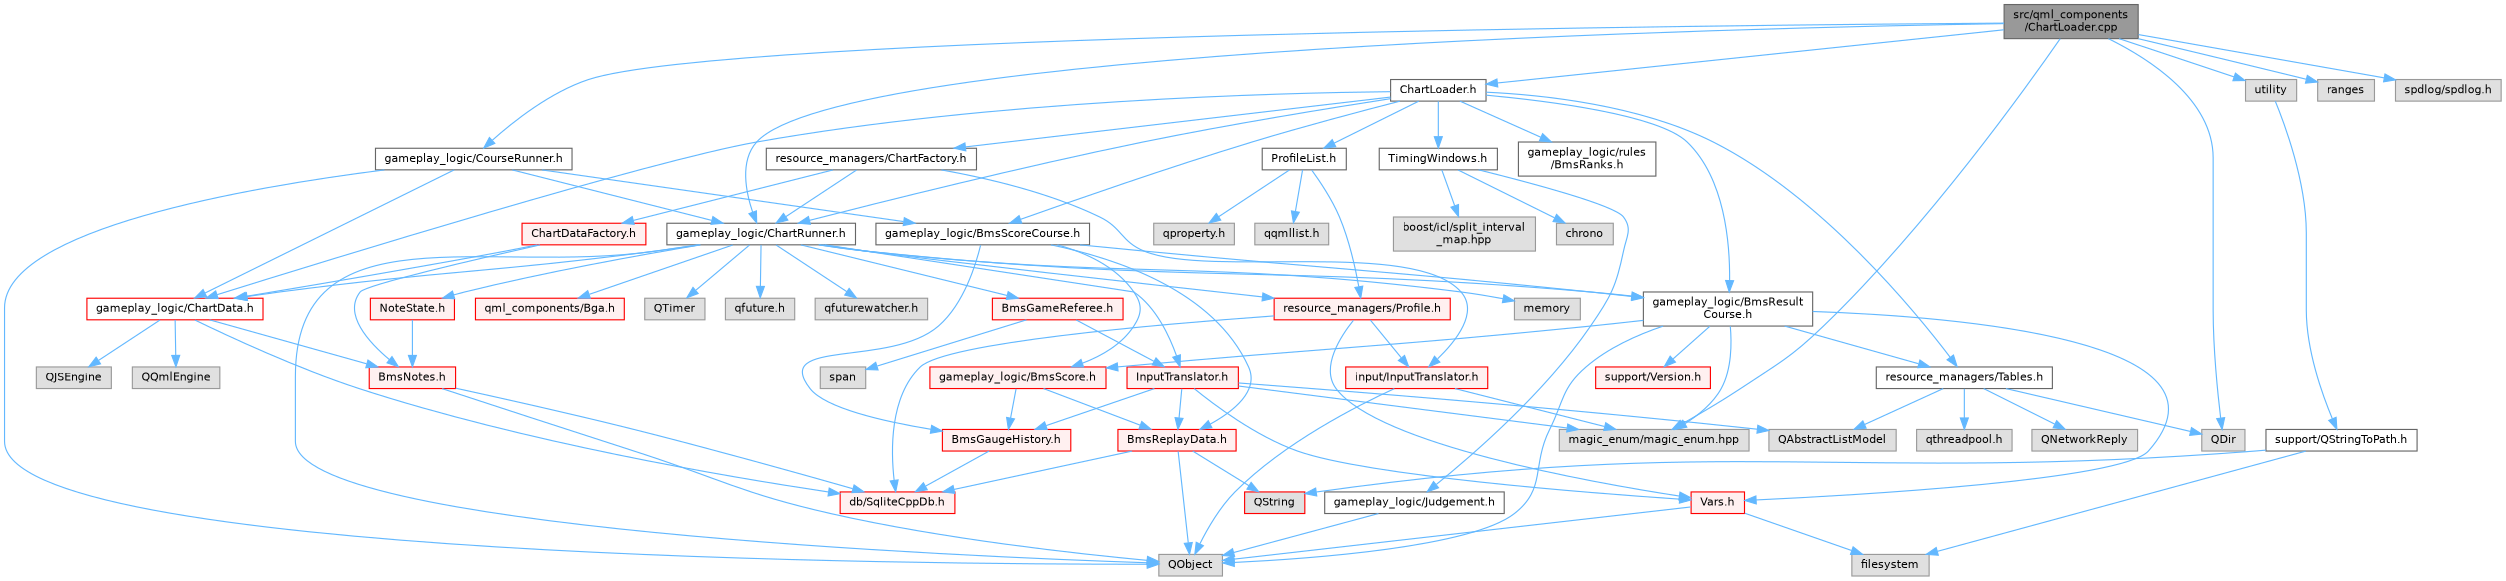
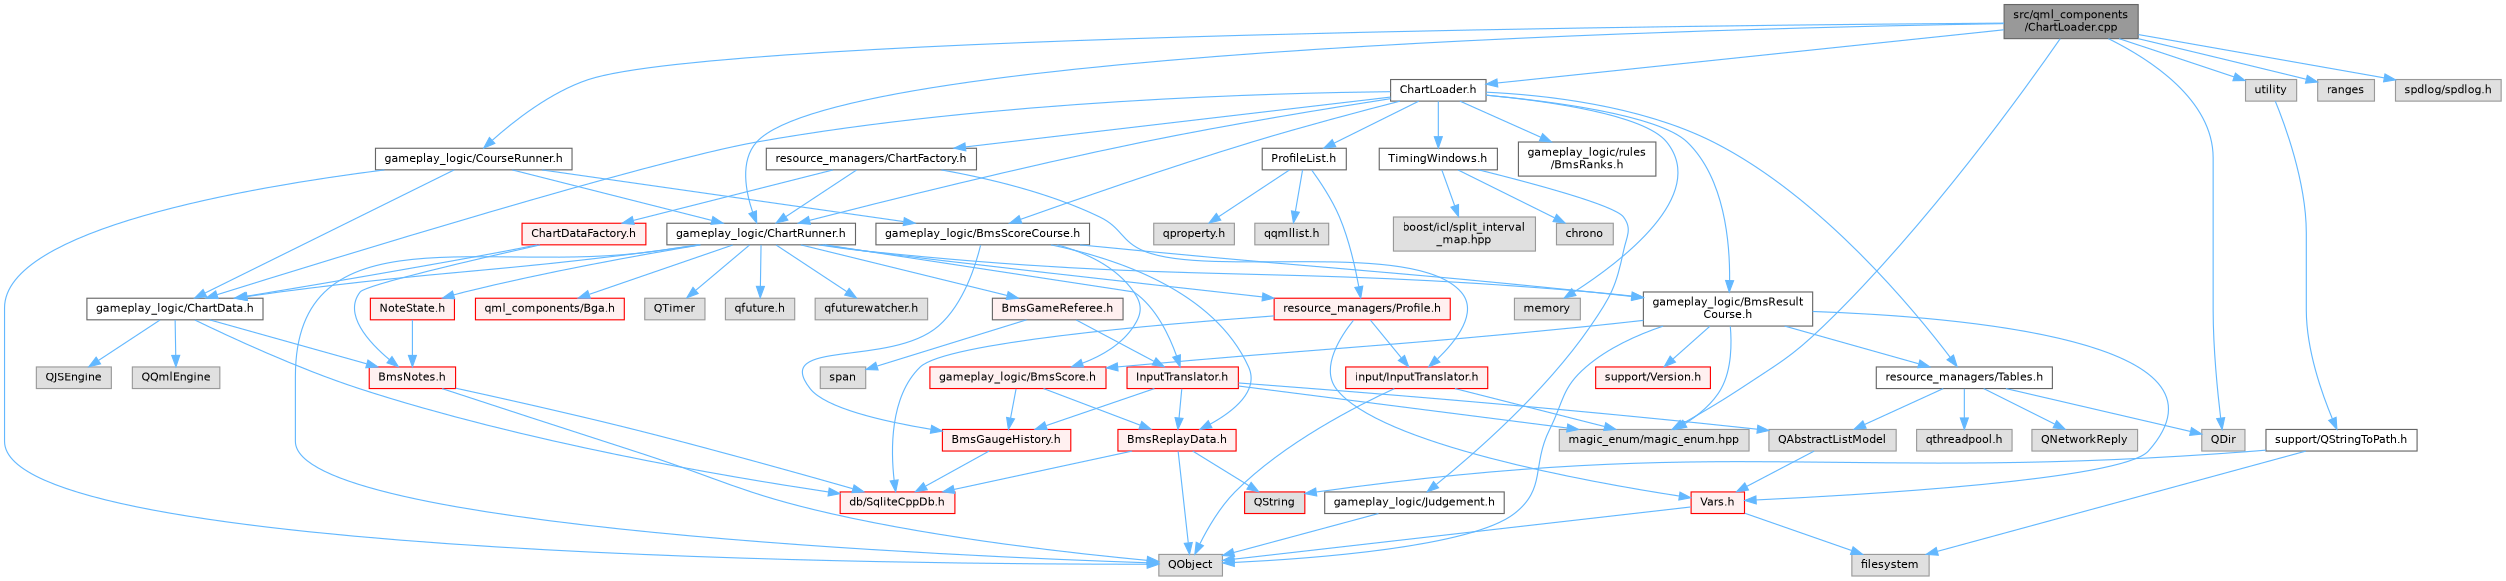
(1161, 270) -> (1668, 145)
(175, 309) -> (175, 309)
(1058, 309) -> (1058, 309)
(1402, 472) -> (1781, 469)
